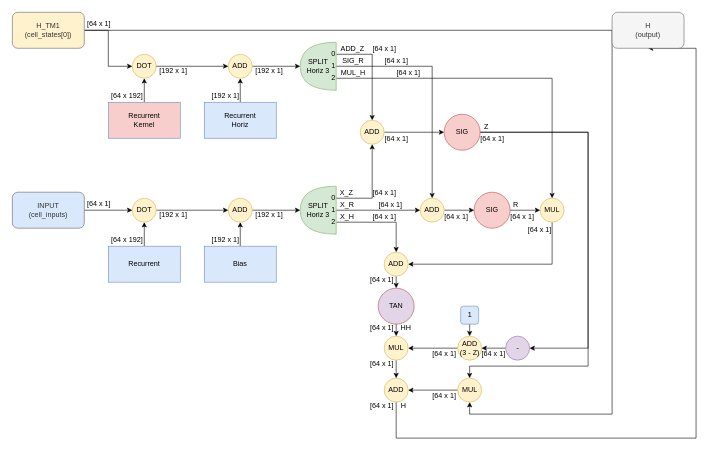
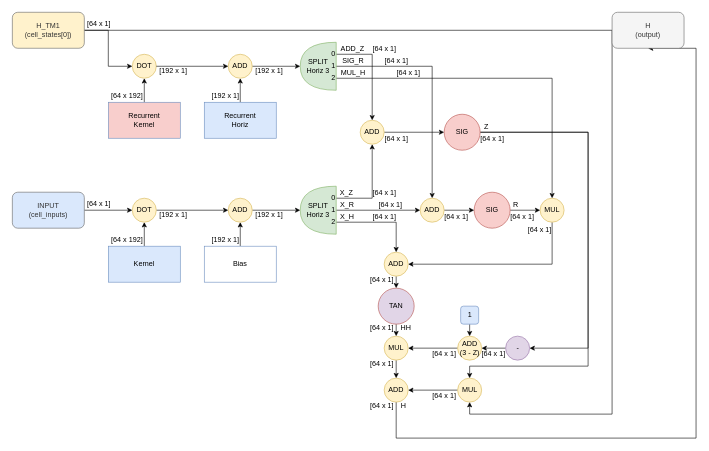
(144, 264) -> (144, 264)
(240, 264) -> (240, 264)
